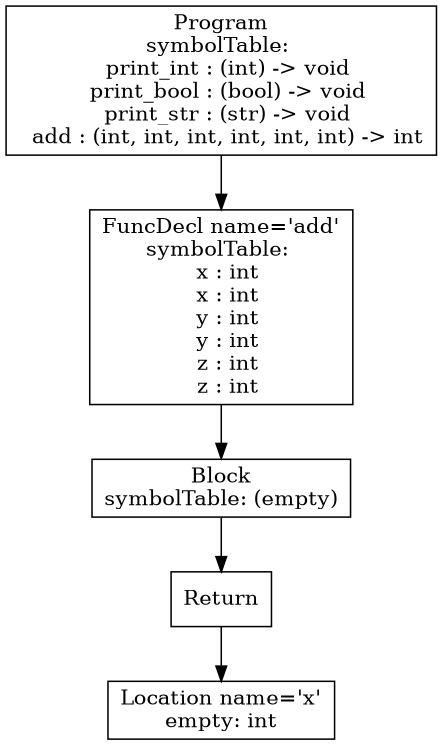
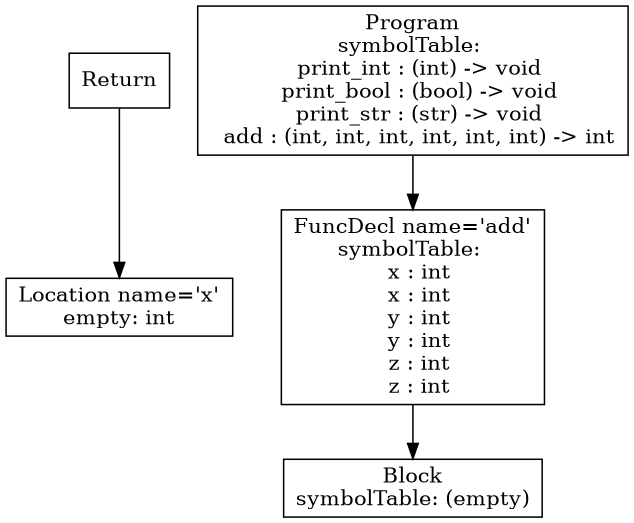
(221, 537) -> none
